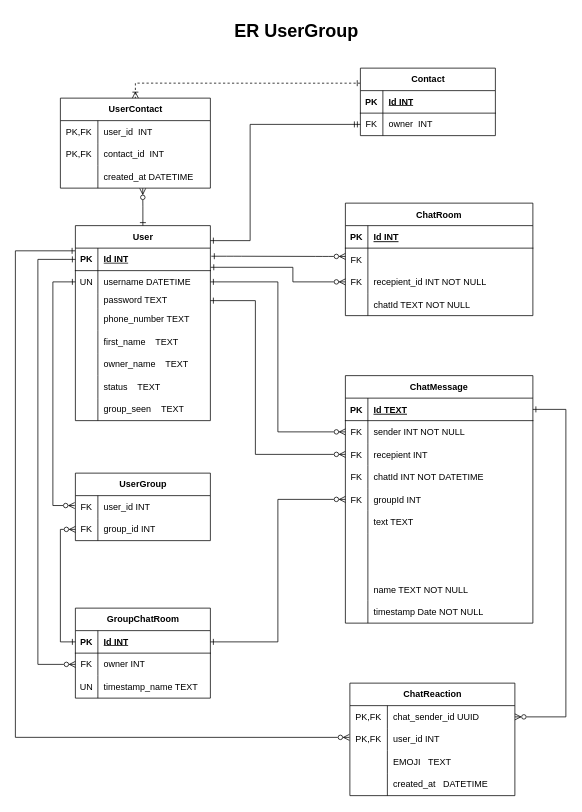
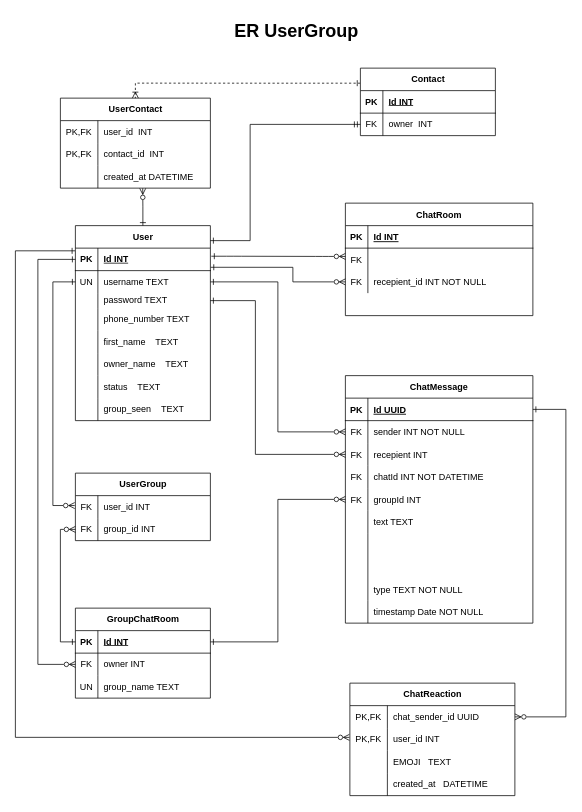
(146, 282) -> (135, 282)
(450, 304) -> none
(390, 410) -> (390, 410)
(415, 590) -> (415, 590)
(149, 687) -> (141, 687)
